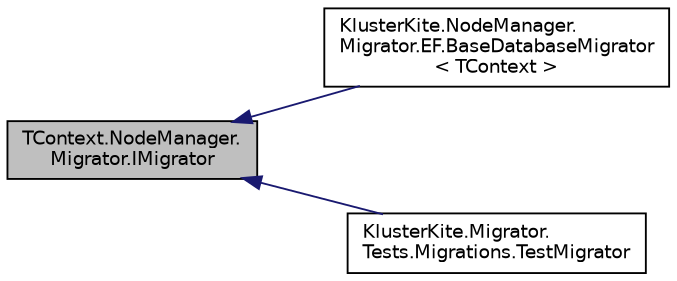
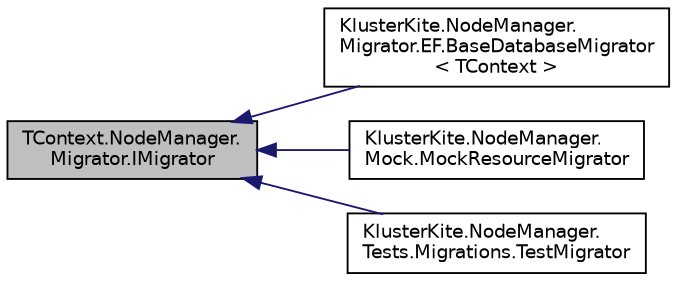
none -> (497, 150)
(497, 243) -> (497, 243)
